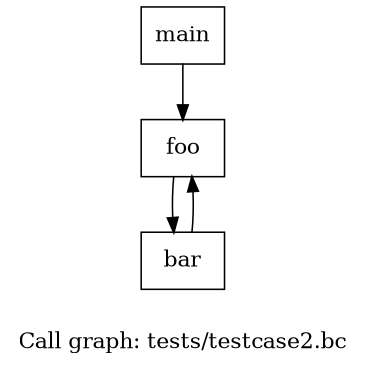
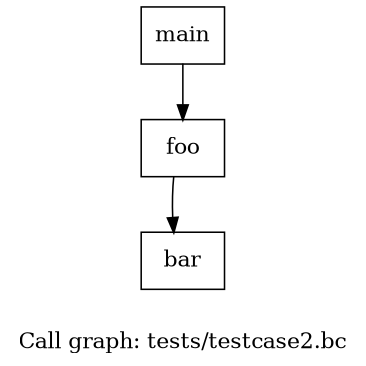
(193, 212) -> none
